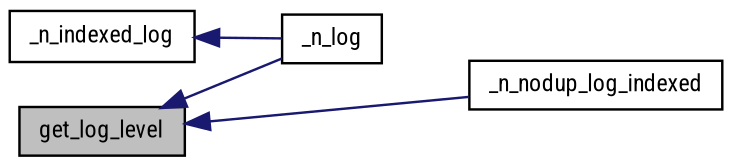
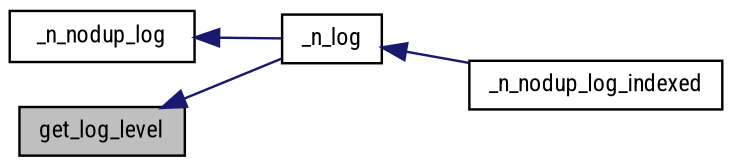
(102, 36) -> (102, 36)
(339, 109) -> (437, 57)
